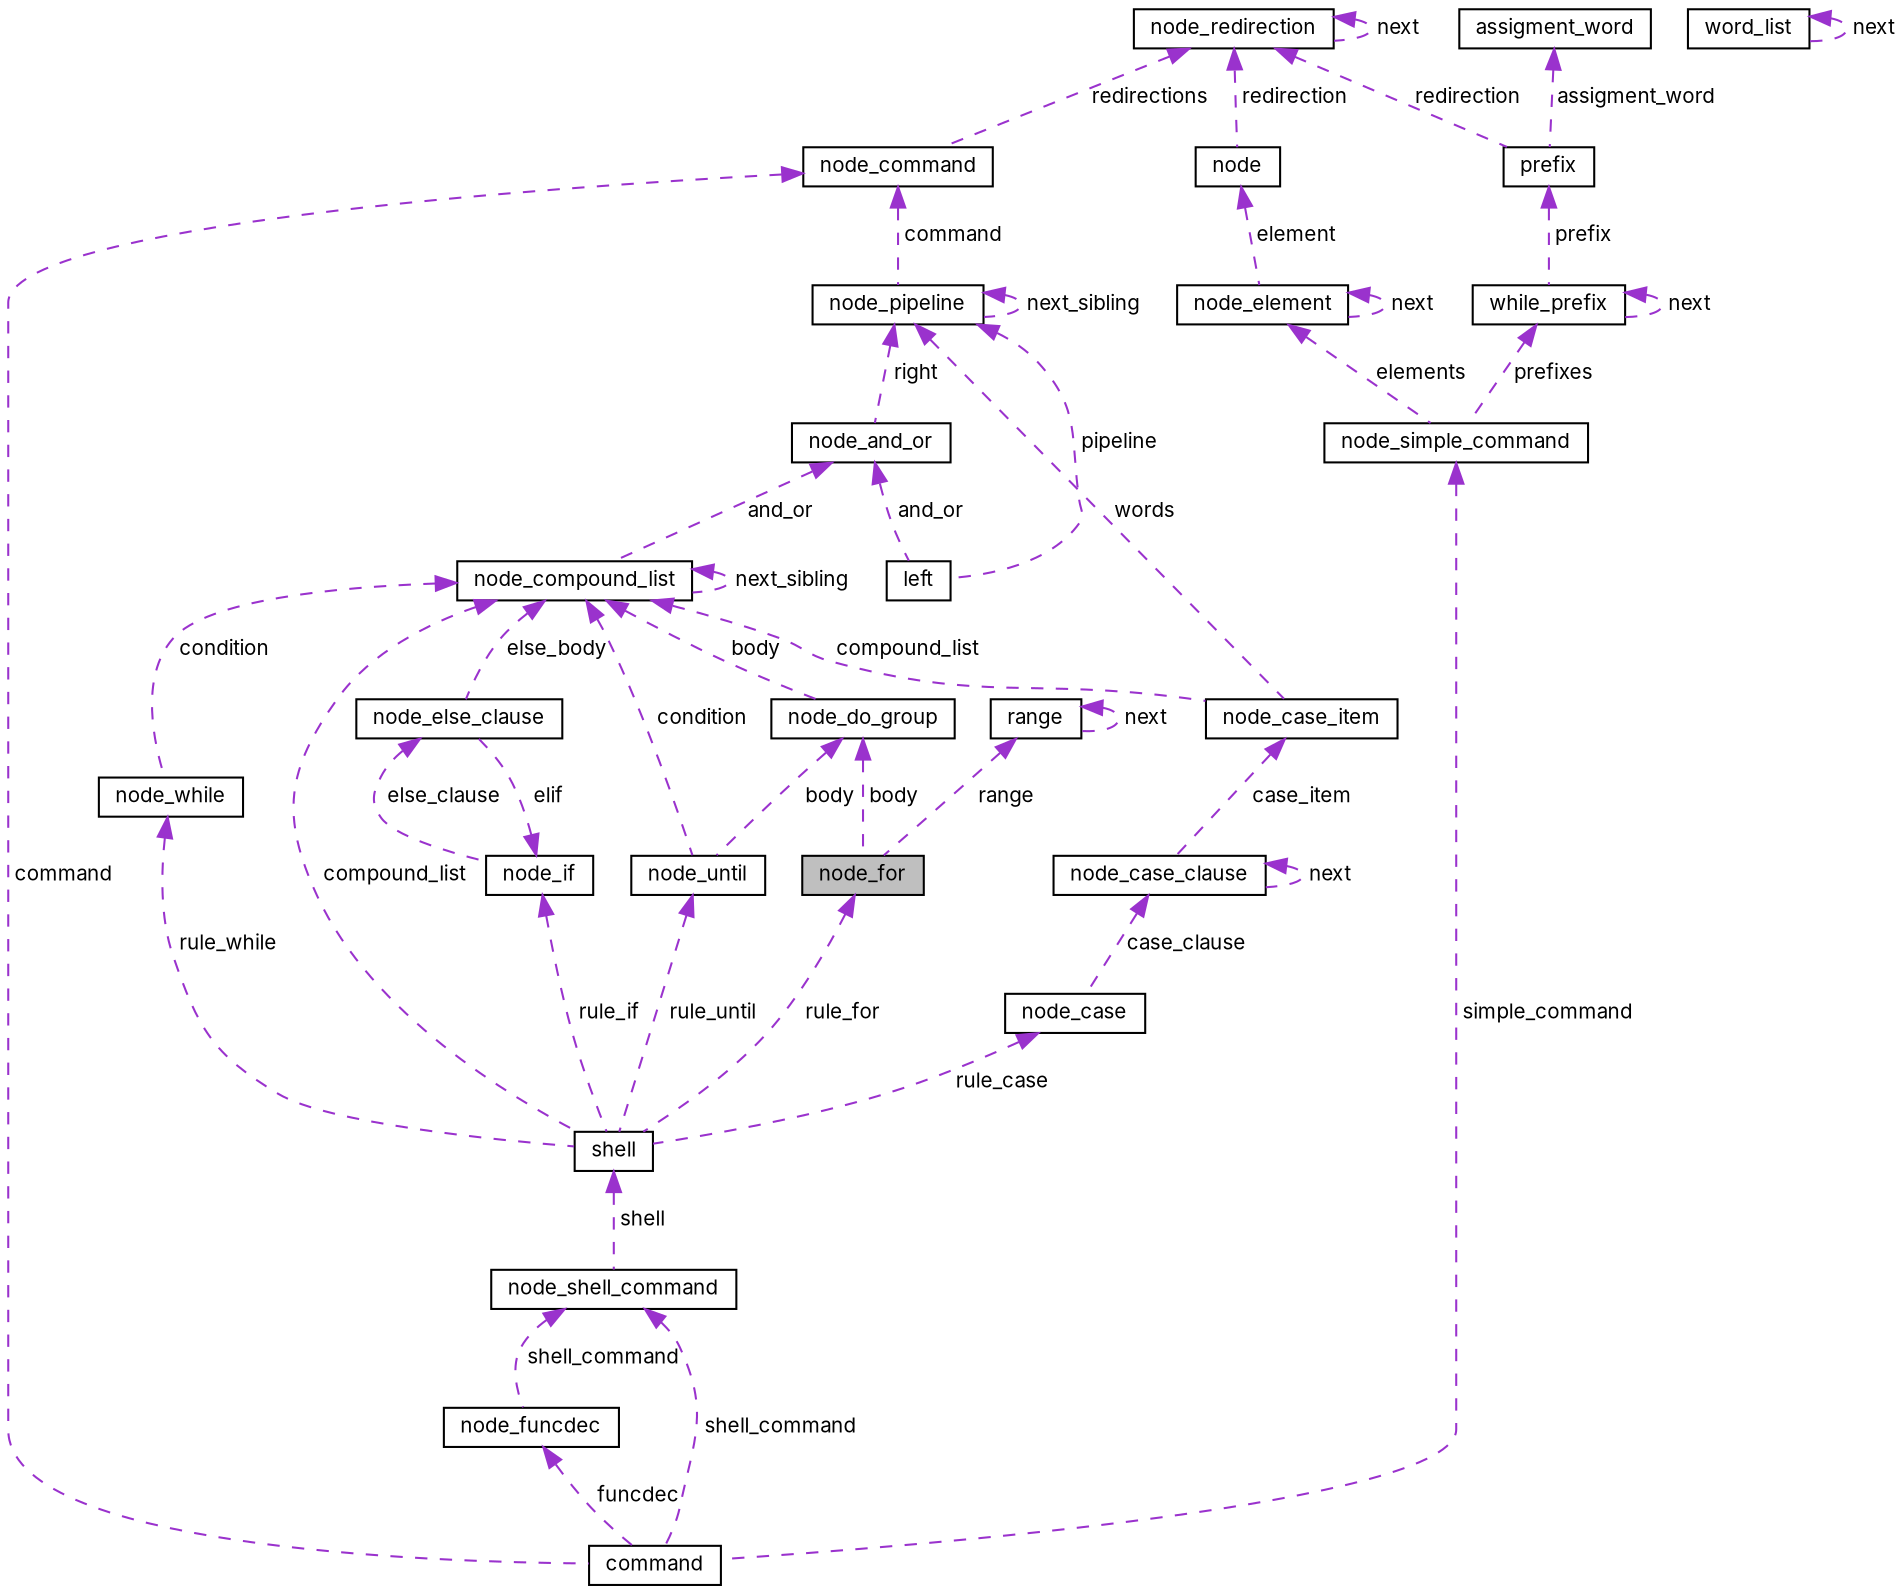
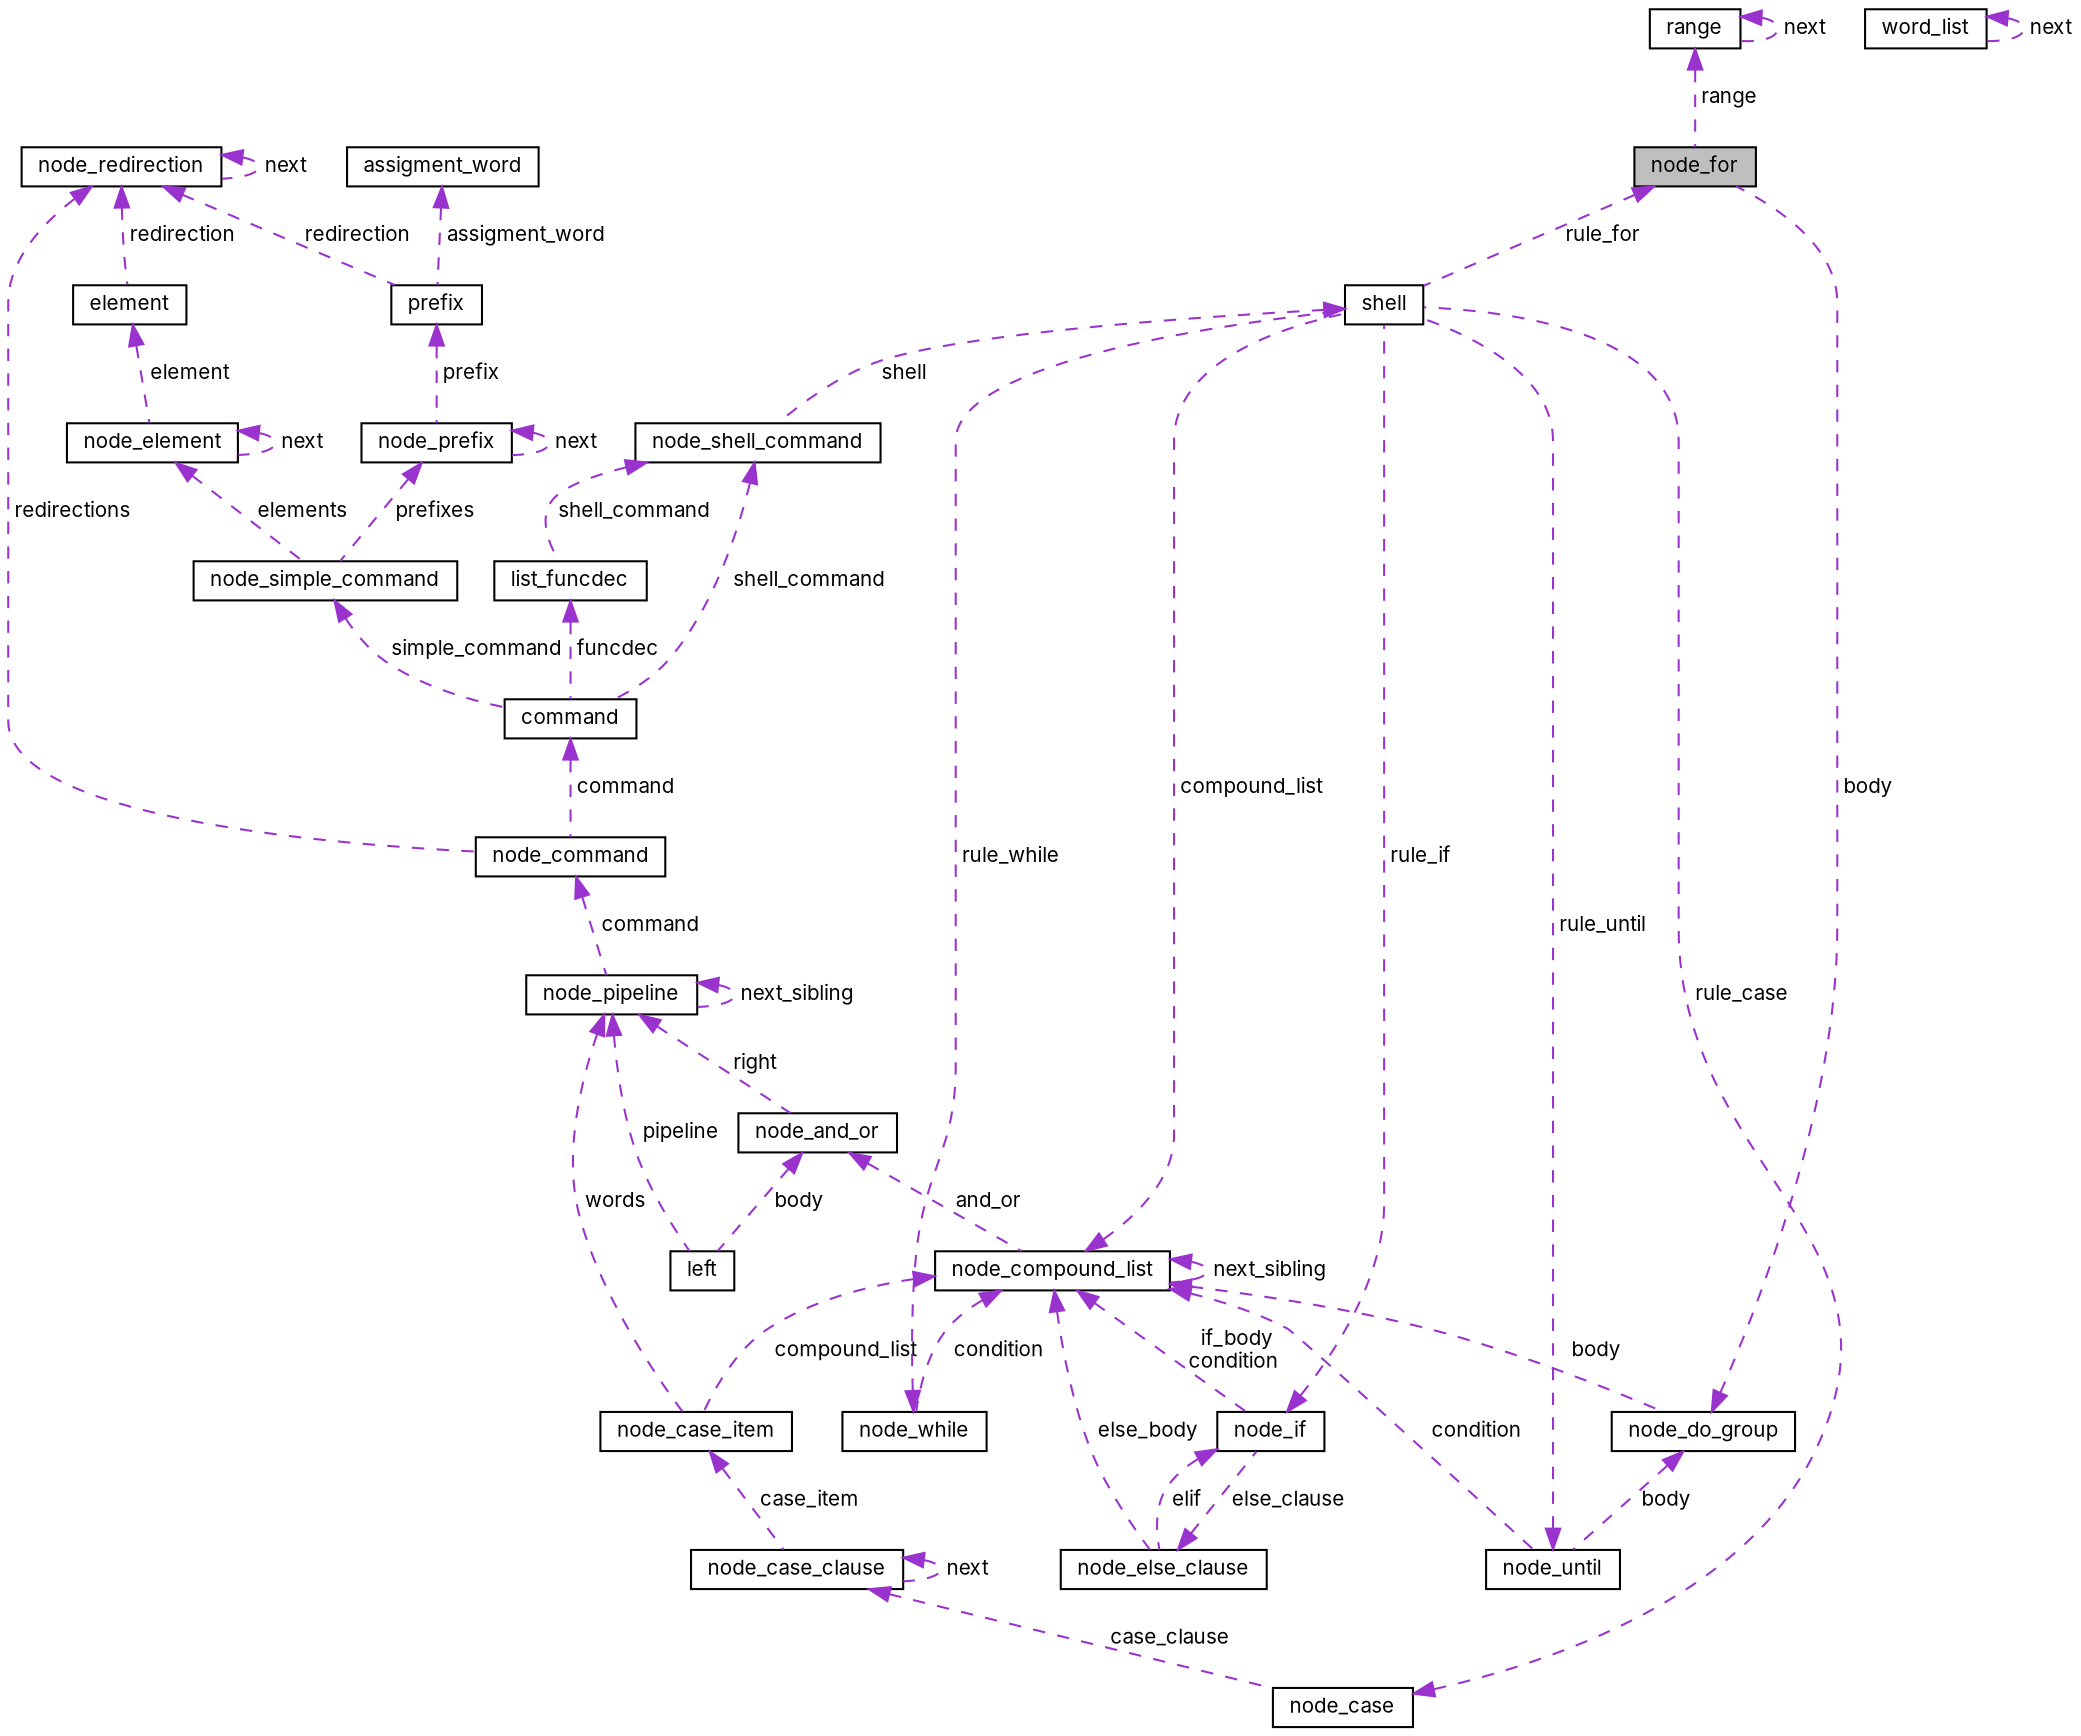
(1238, 167) -> (130, 305)
(1549, 305) -> (437, 443)
(928, 512) -> (796, 1202)
(8, 779) -> (571, 798)
none -> (1170, 1357)
(531, 1427) -> (571, 581)
